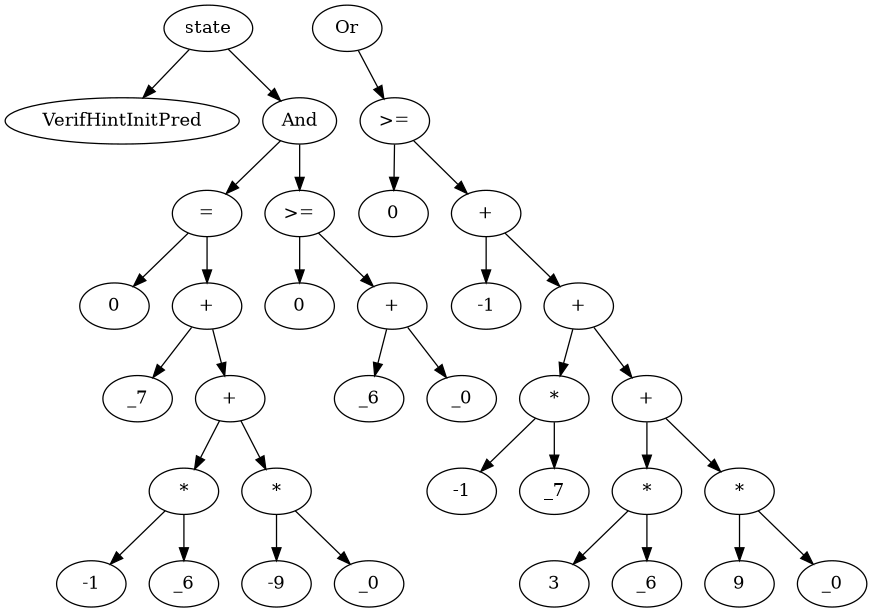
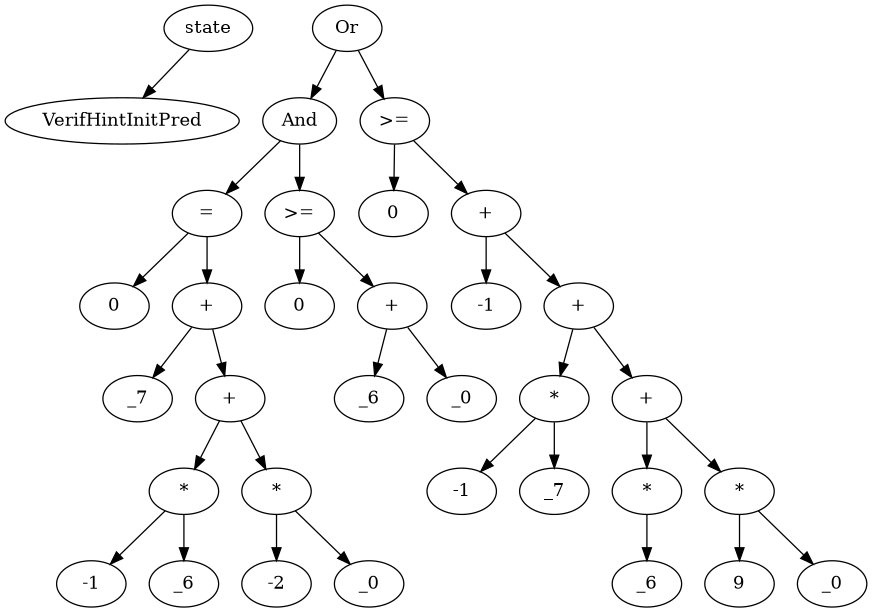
(250, 70) -> (327, 69)
(277, 584) -> (277, 584)
(554, 584) -> none
